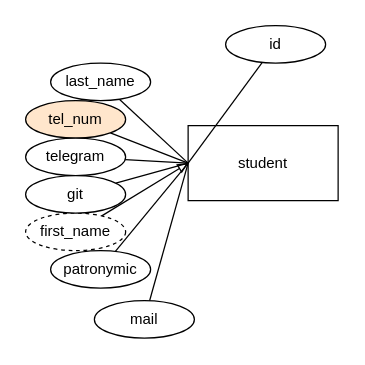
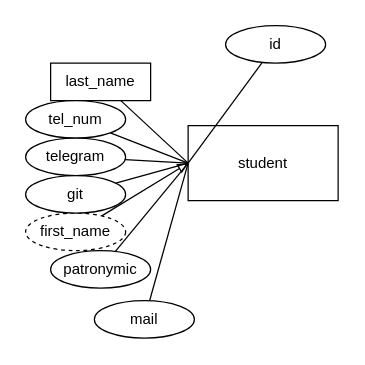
(101, 82) -> (101, 82)
(76, 119) -> (76, 119)
